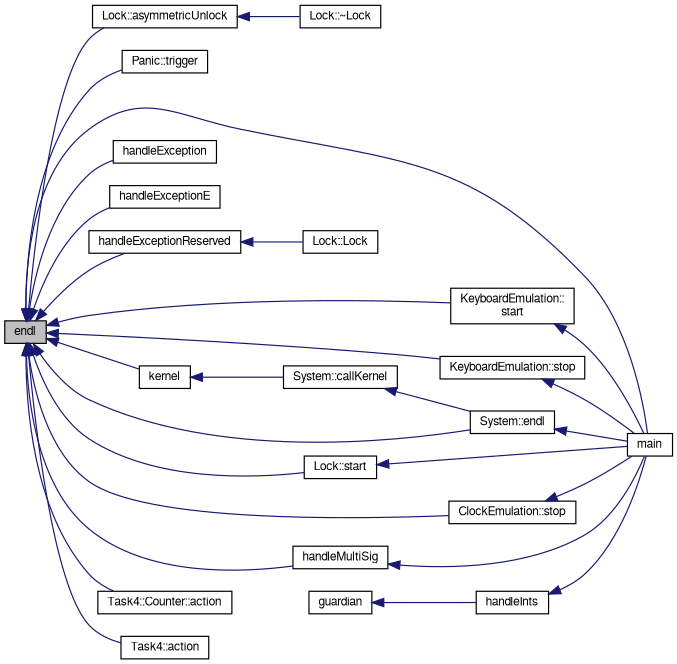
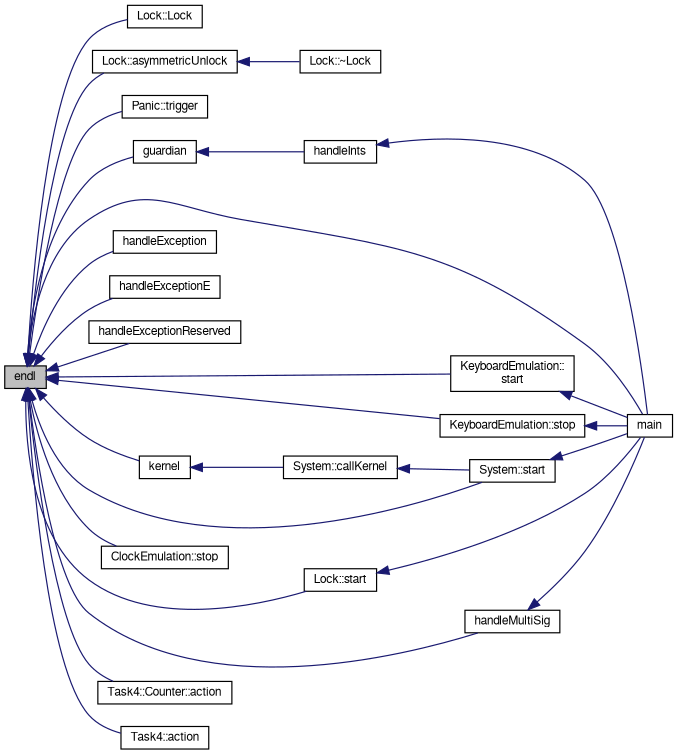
none -> (61, 222)
(278, 242) -> (47, 171)
(512, 422) -> (512, 471)
(595, 478) -> none
